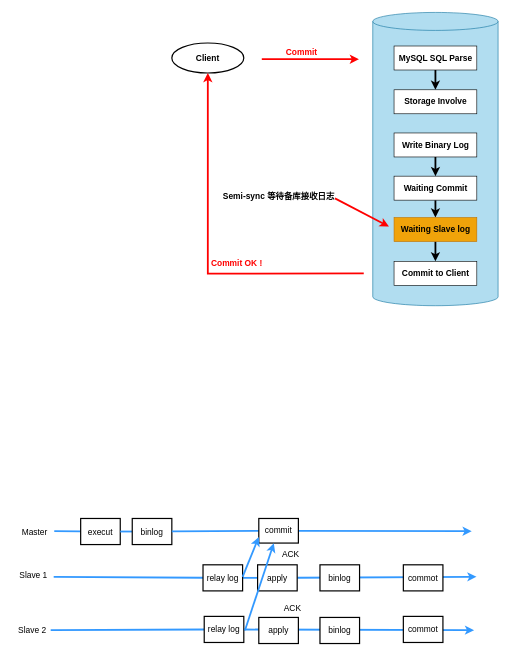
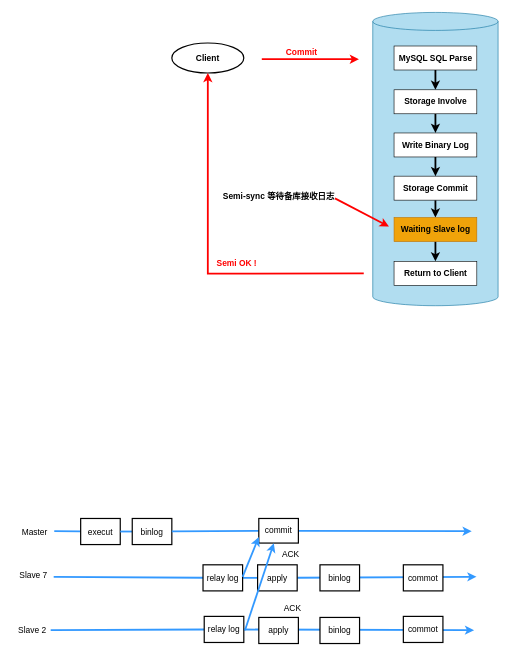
none -> (436, 124)
(436, 188) -> (436, 188)
(237, 263) -> (237, 263)
(436, 273) -> (436, 273)
(34, 575) -> (34, 575)
